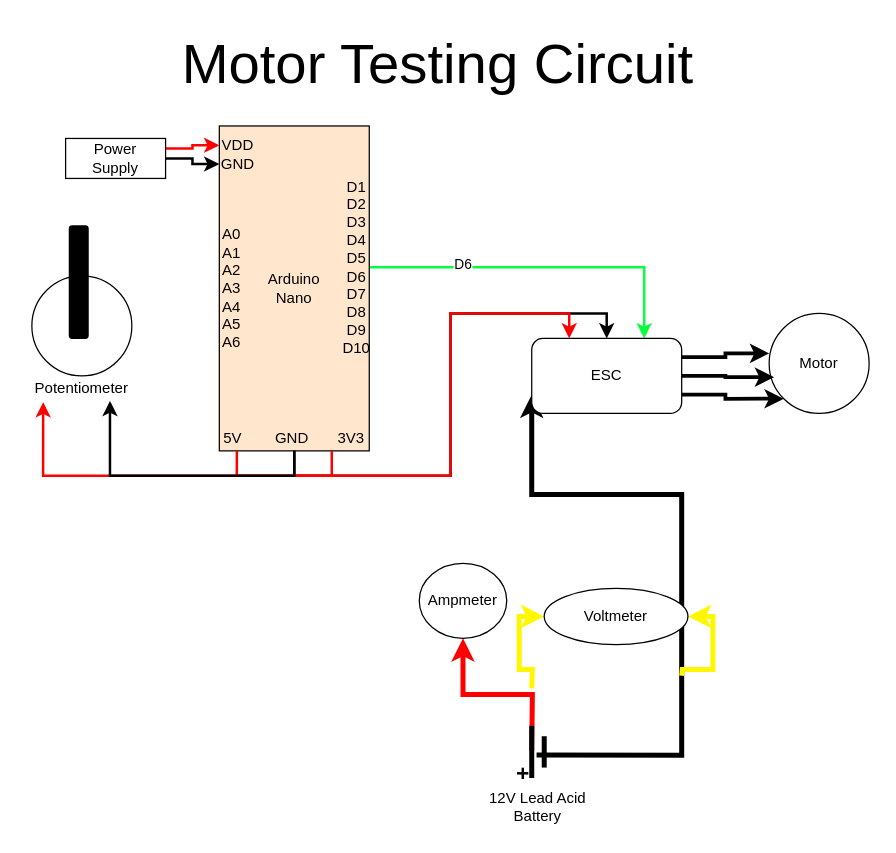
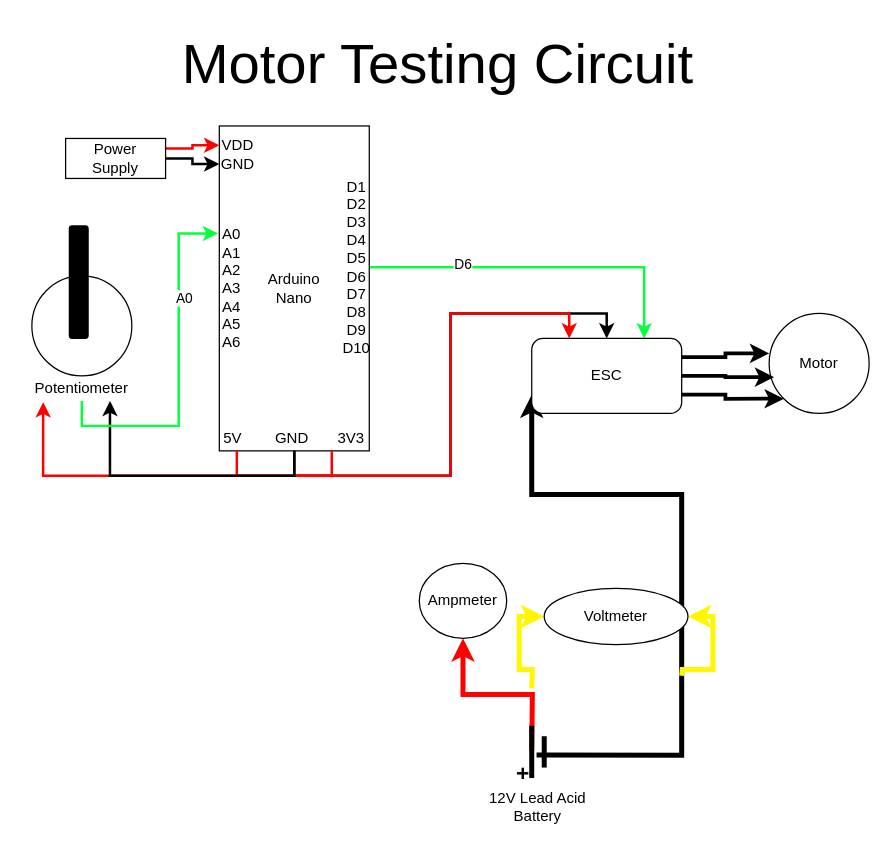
(294, 288) -> (294, 288)
none -> (179, 376)
